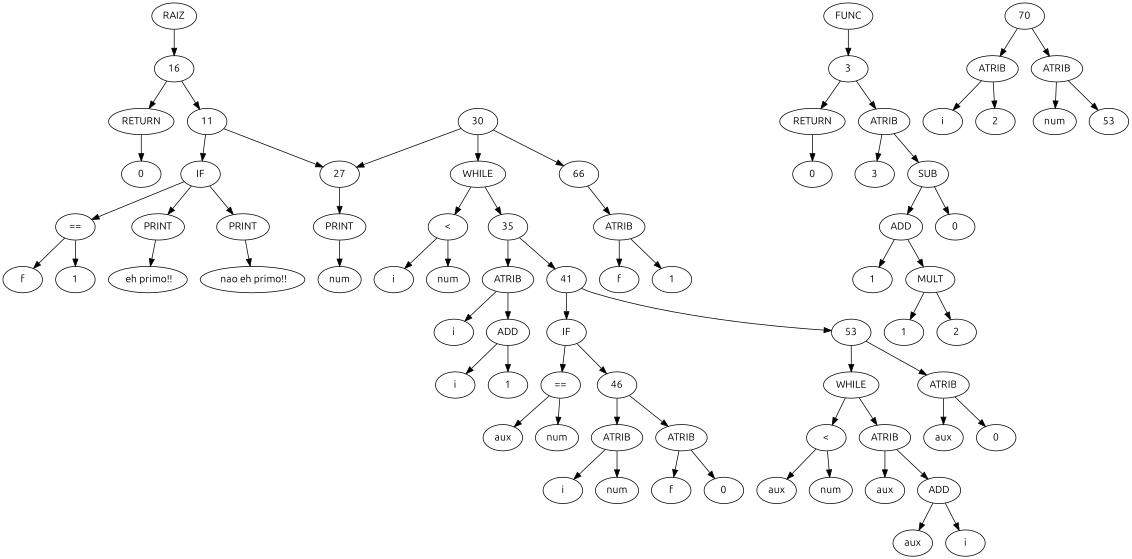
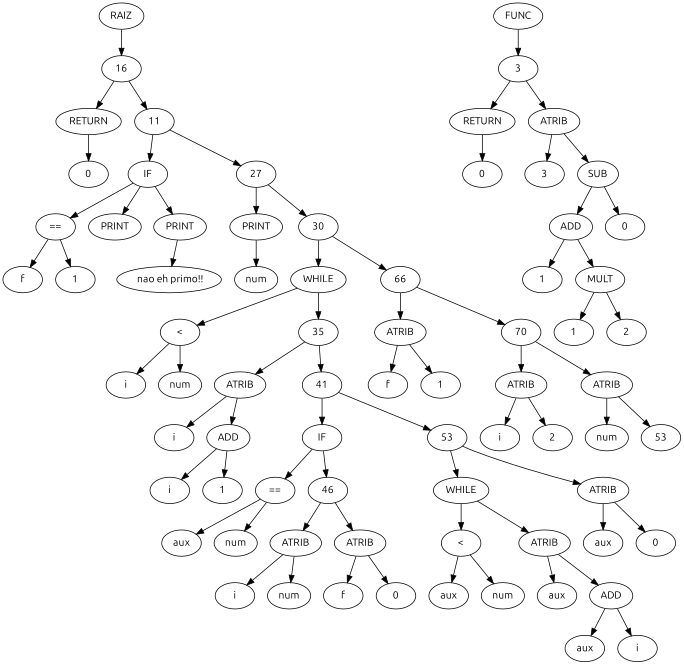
(412, 147) -> (284, 198)
(148, 280) -> none
none -> (457, 304)
